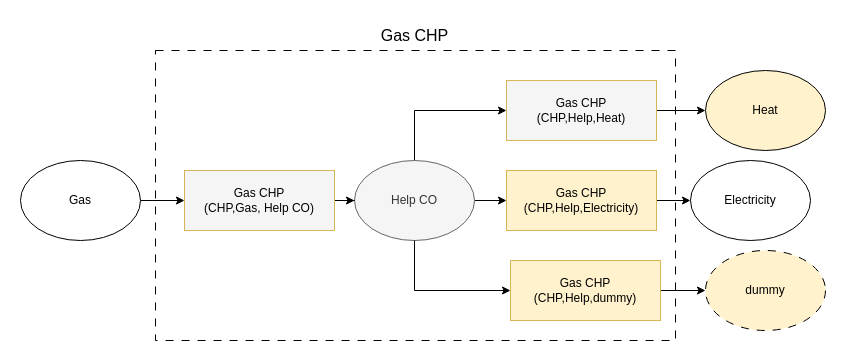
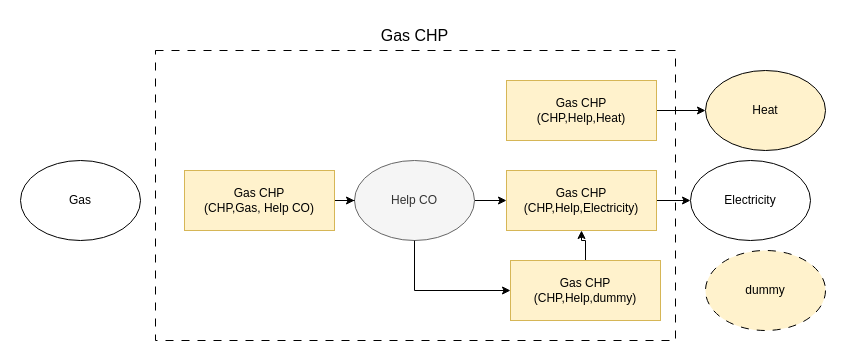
(432, 111) -> none
(582, 111) -> (582, 111)
(159, 201) -> none
(260, 201) -> (260, 201)
(680, 291) -> (586, 248)
